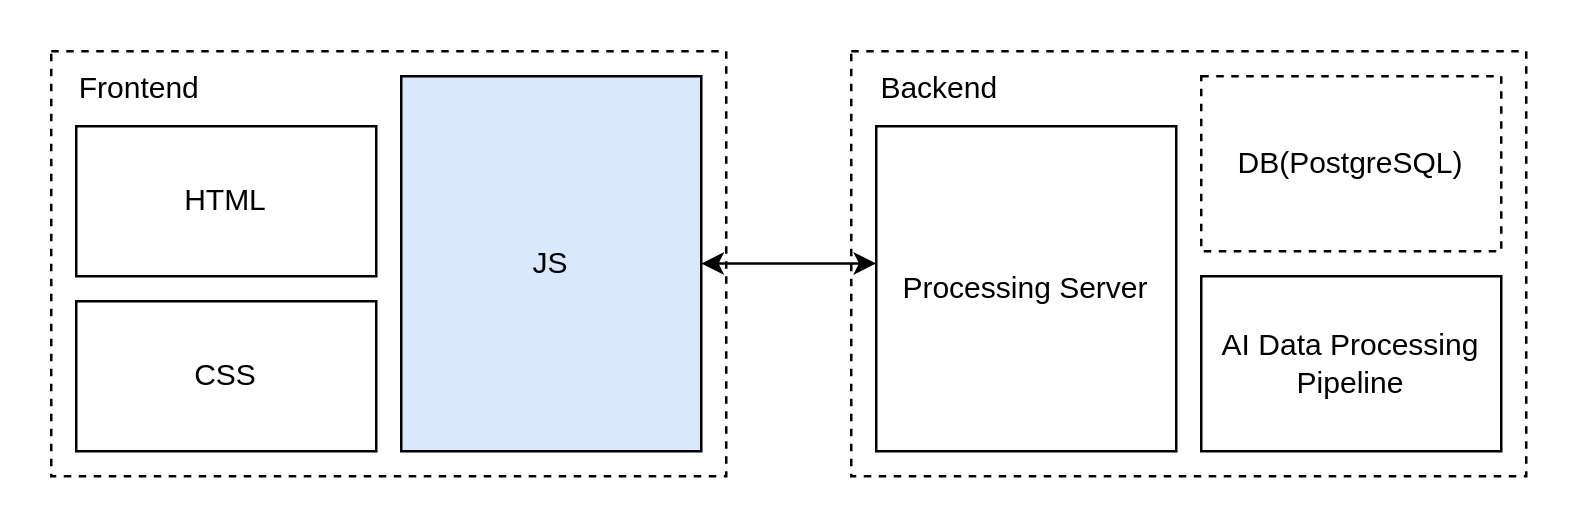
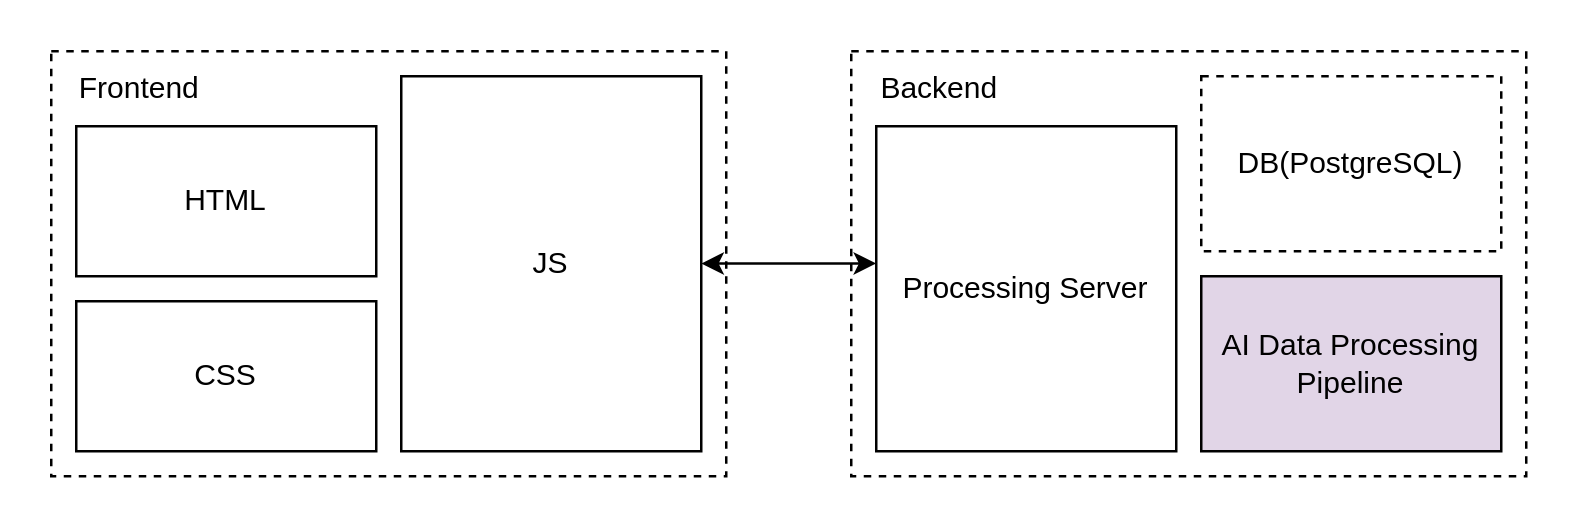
(551, 264) -> (551, 264)
(1351, 364) -> (1351, 364)
